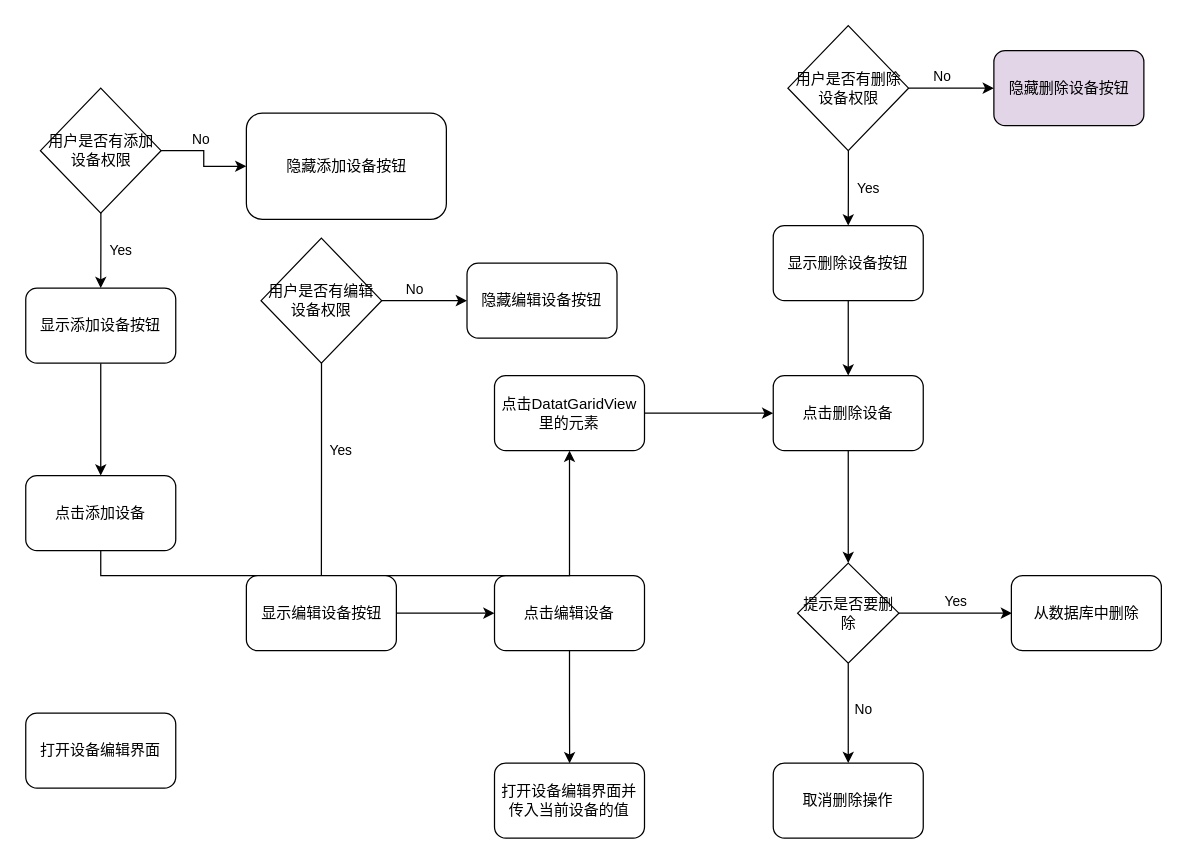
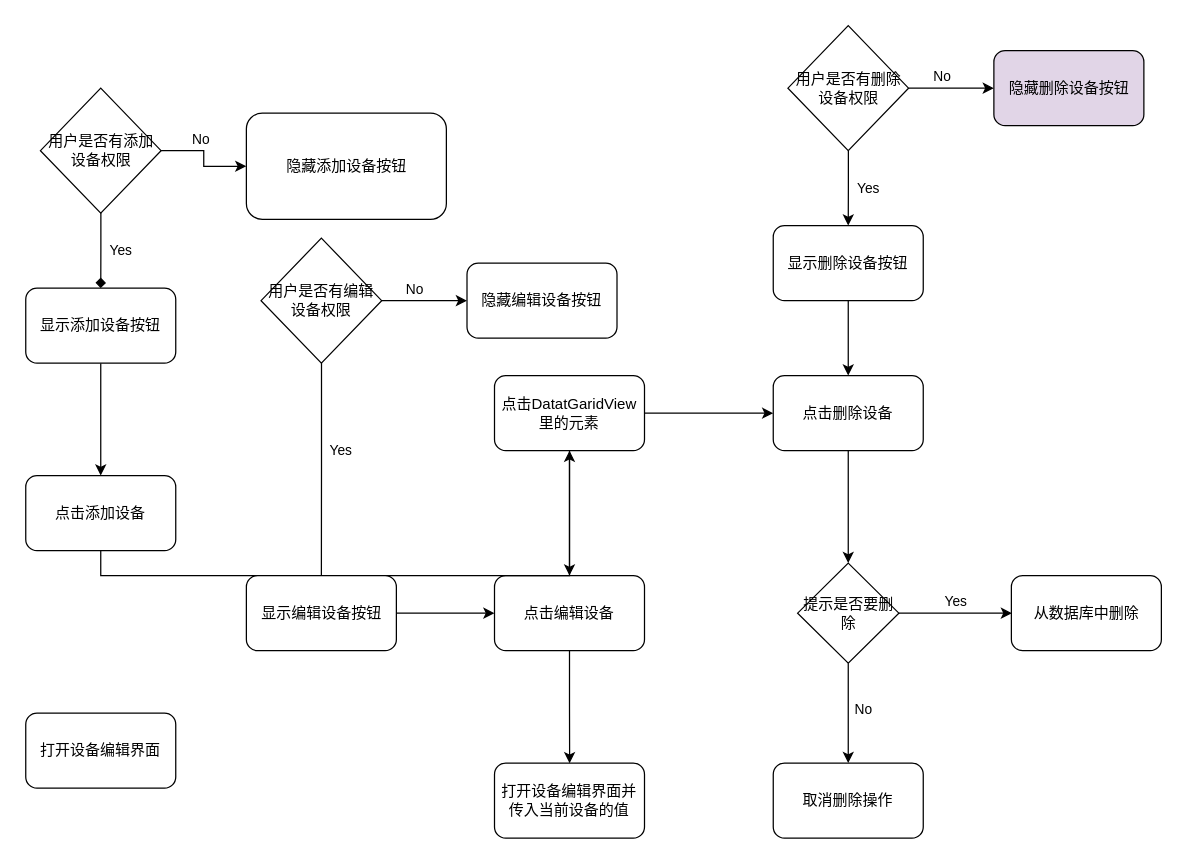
(101, 278) -> (101, 277)
none -> (569, 452)
